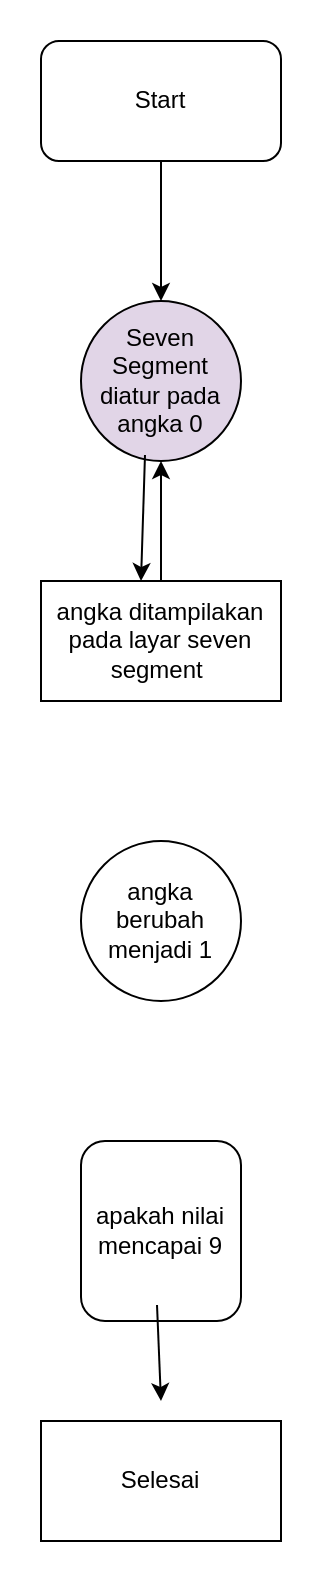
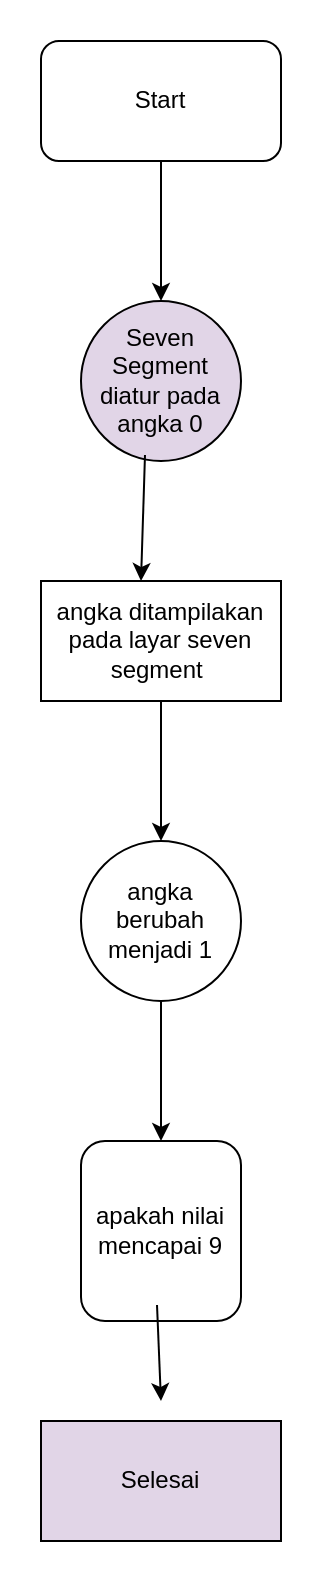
(161, 528) -> (161, 764)
none -> (161, 1064)
(161, 1481) -> (161, 1481)
